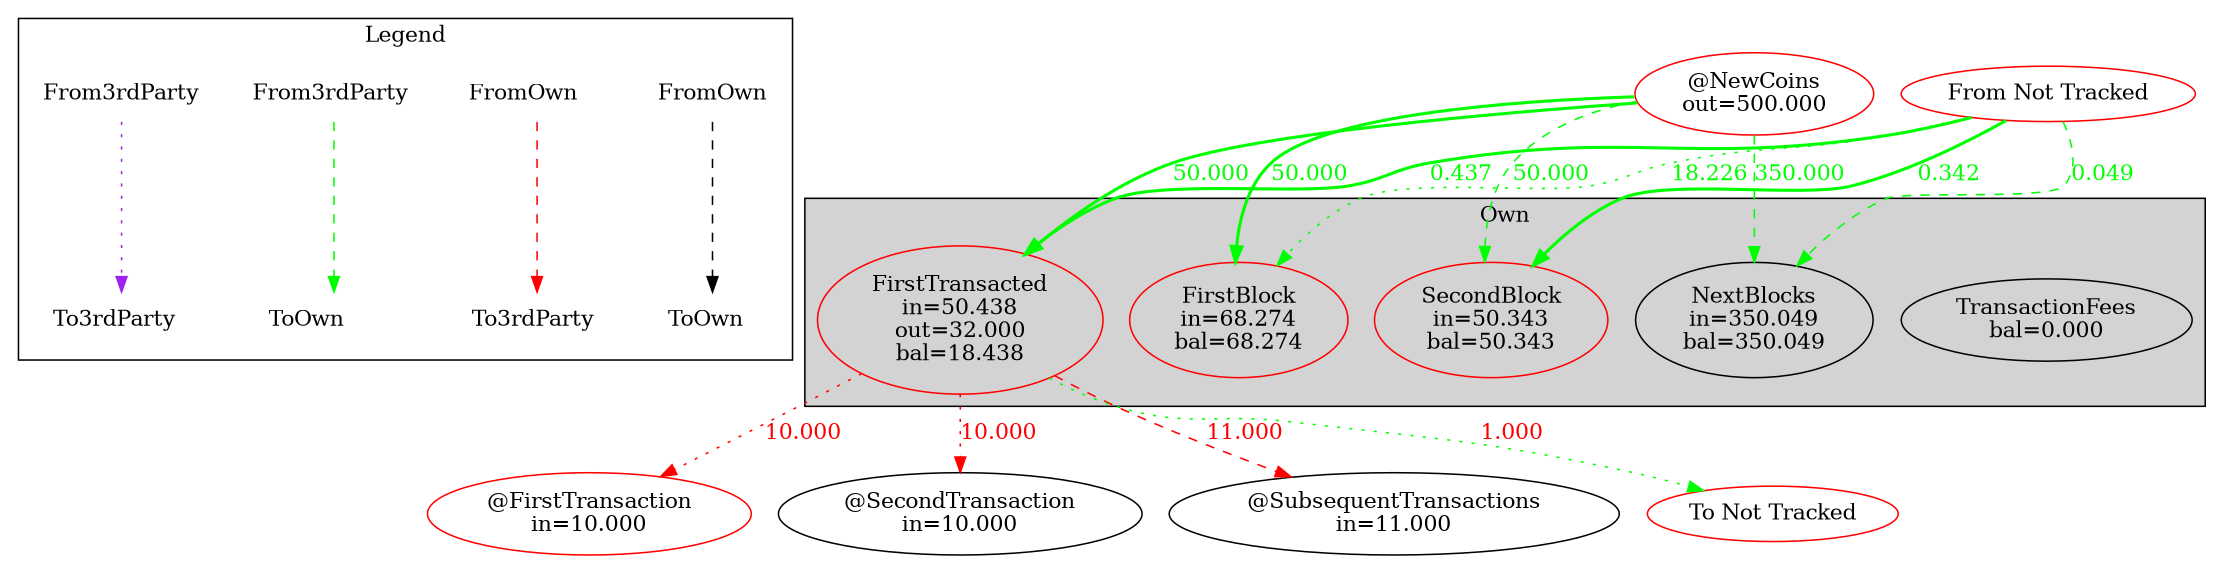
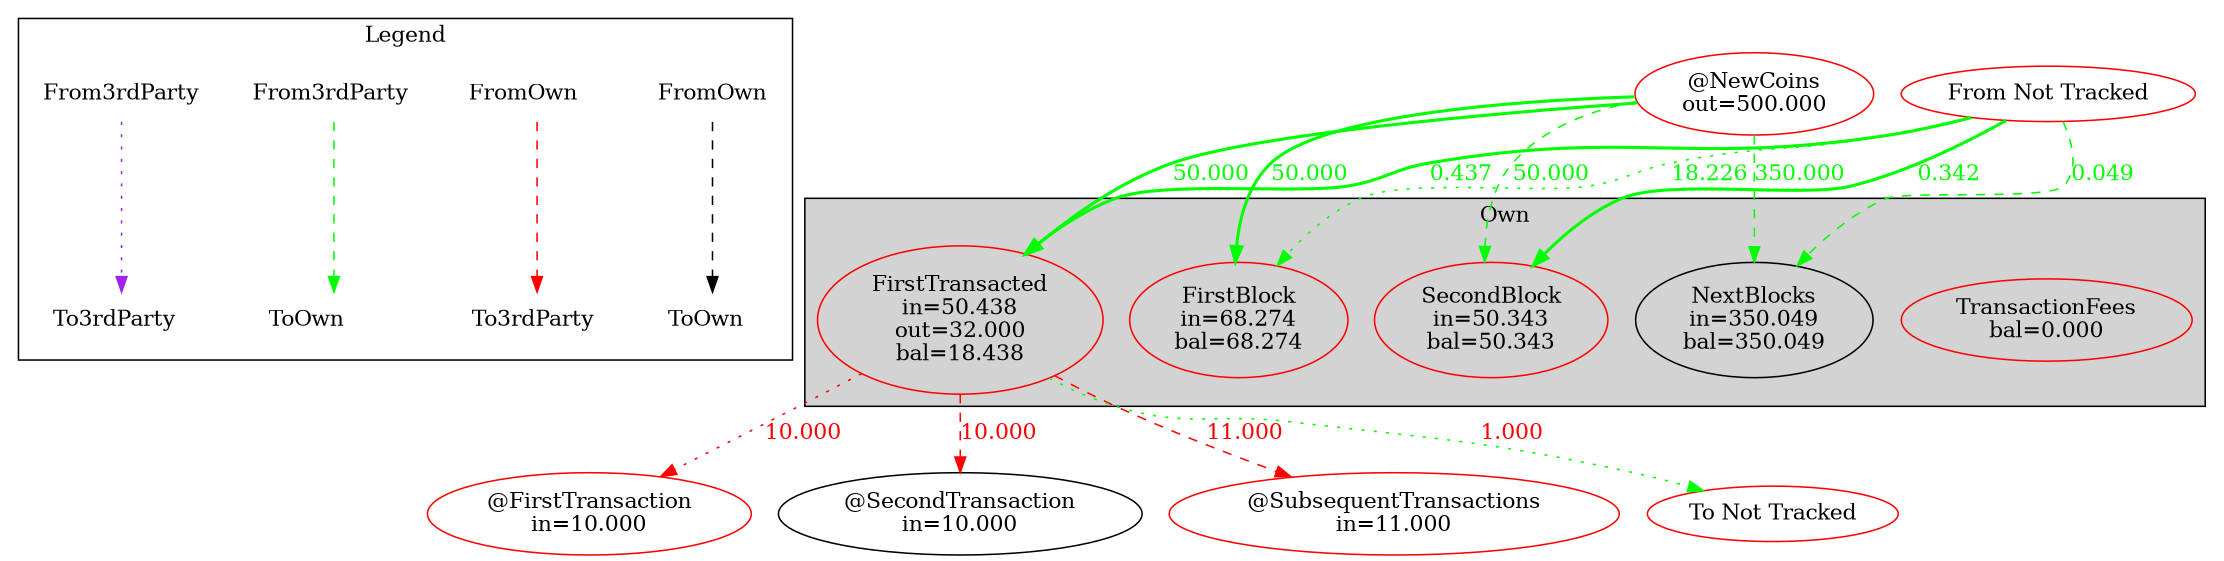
(2047, 320) -> (2047, 320)
(960, 425) -> (960, 425)
(1394, 514) -> (1394, 514)
